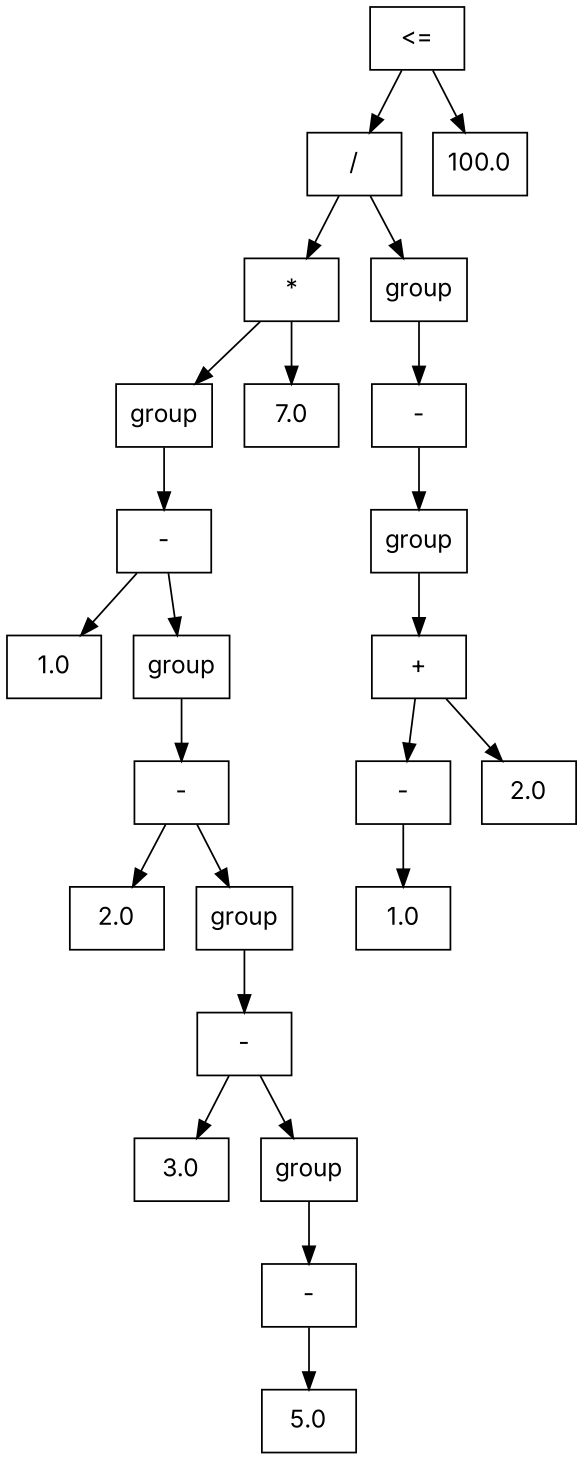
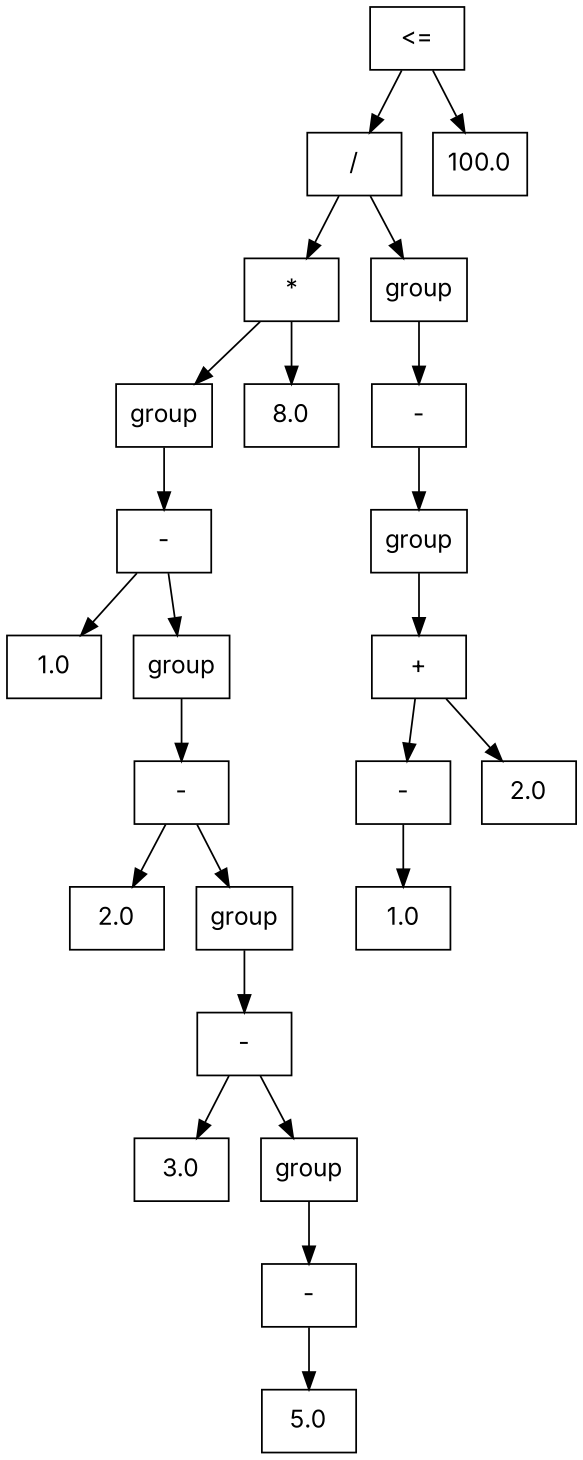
(292, 416) -> (292, 416)
